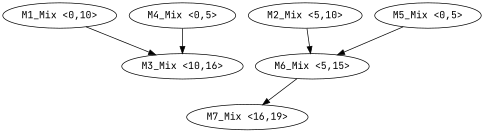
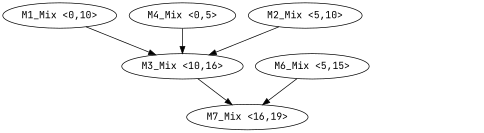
(428, 16) -> none
(308, 37) -> (247, 39)
none -> (212, 90)
